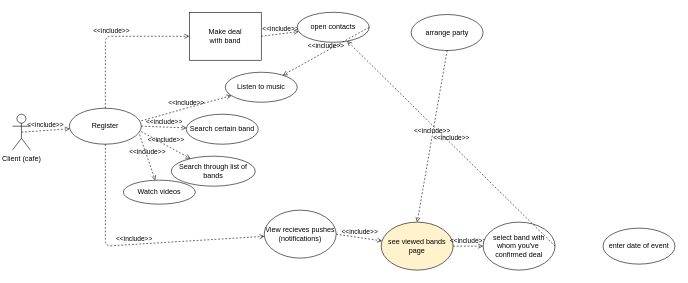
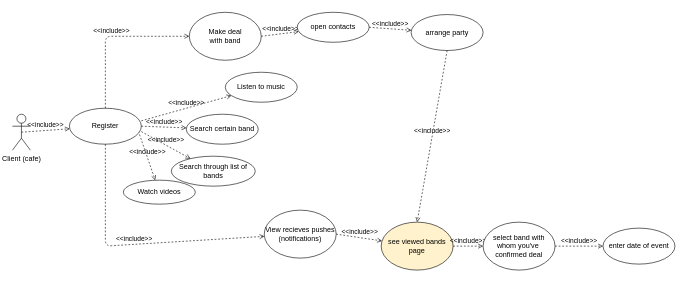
(225, 36) -> (225, 36)
(319, 55) -> (389, 29)
(486, 178) -> (579, 246)
